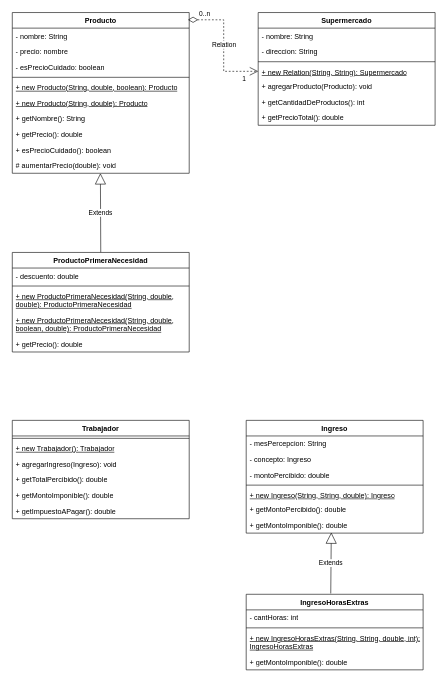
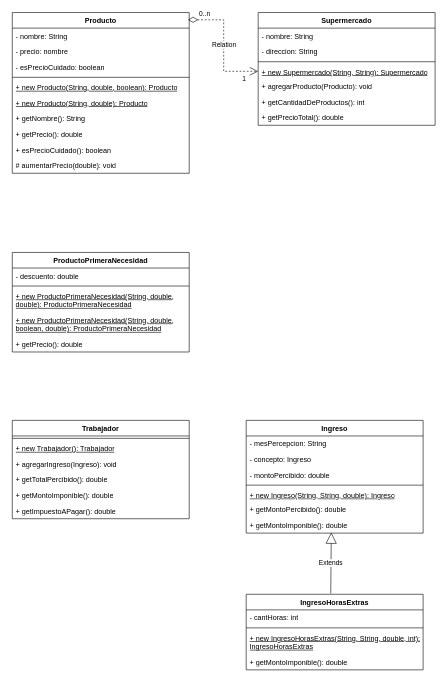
(341, 72) -> (347, 77)
(101, 218) -> none
